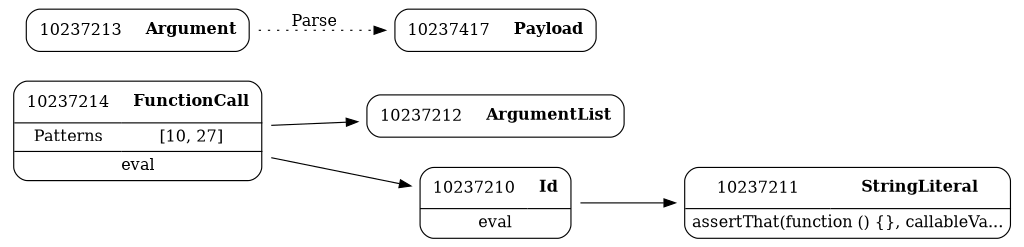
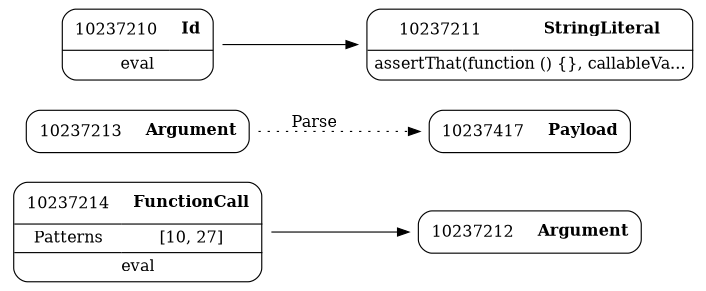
(549, 115) -> (584, 231)
(335, 171) -> none
